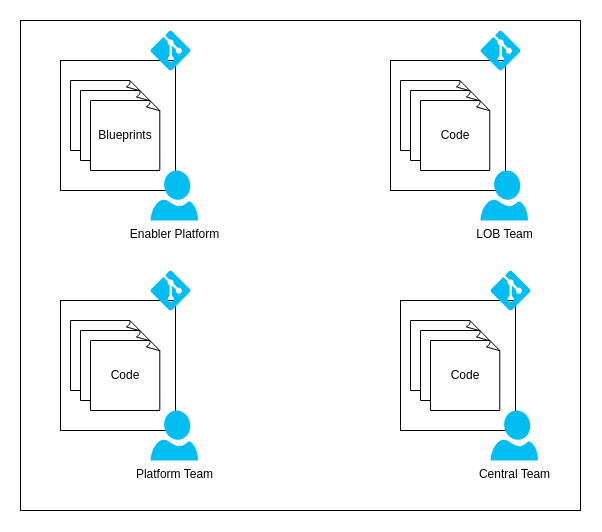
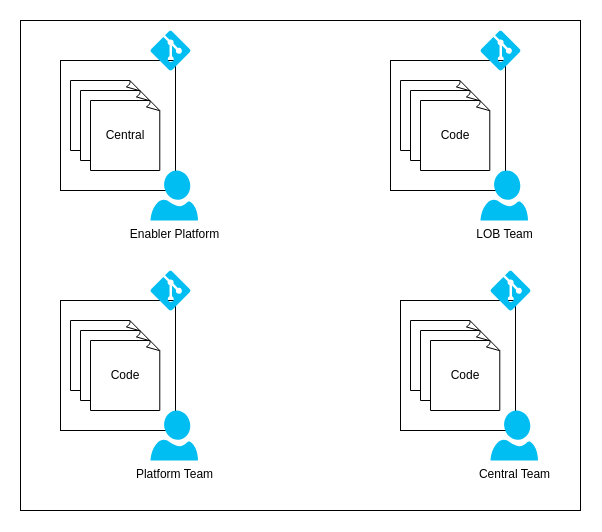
(126, 136) -> (126, 136)
